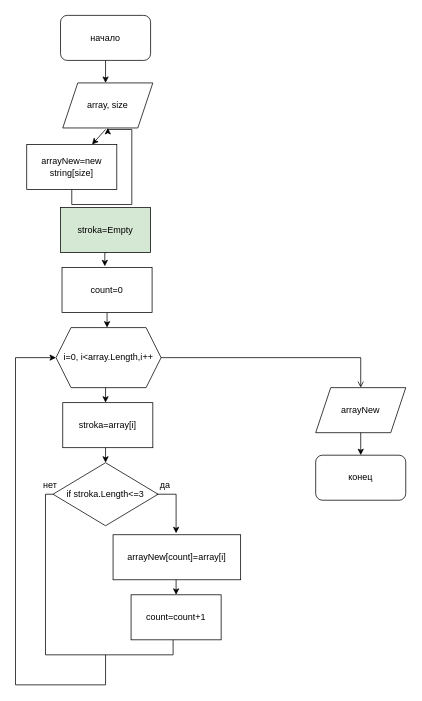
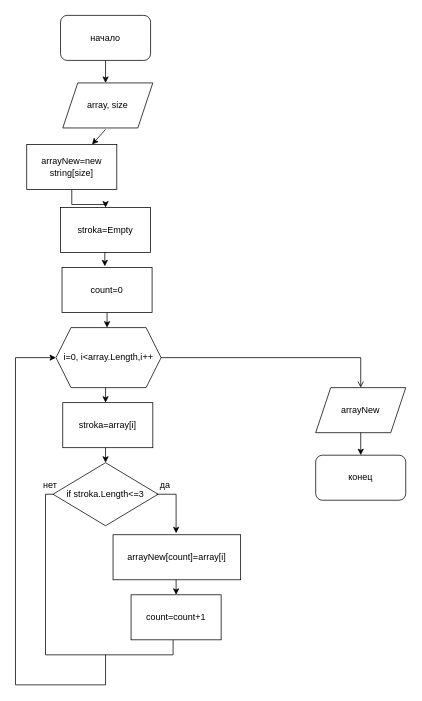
(132, 169) -> (103, 204)
(105, 230) -> (105, 230)
